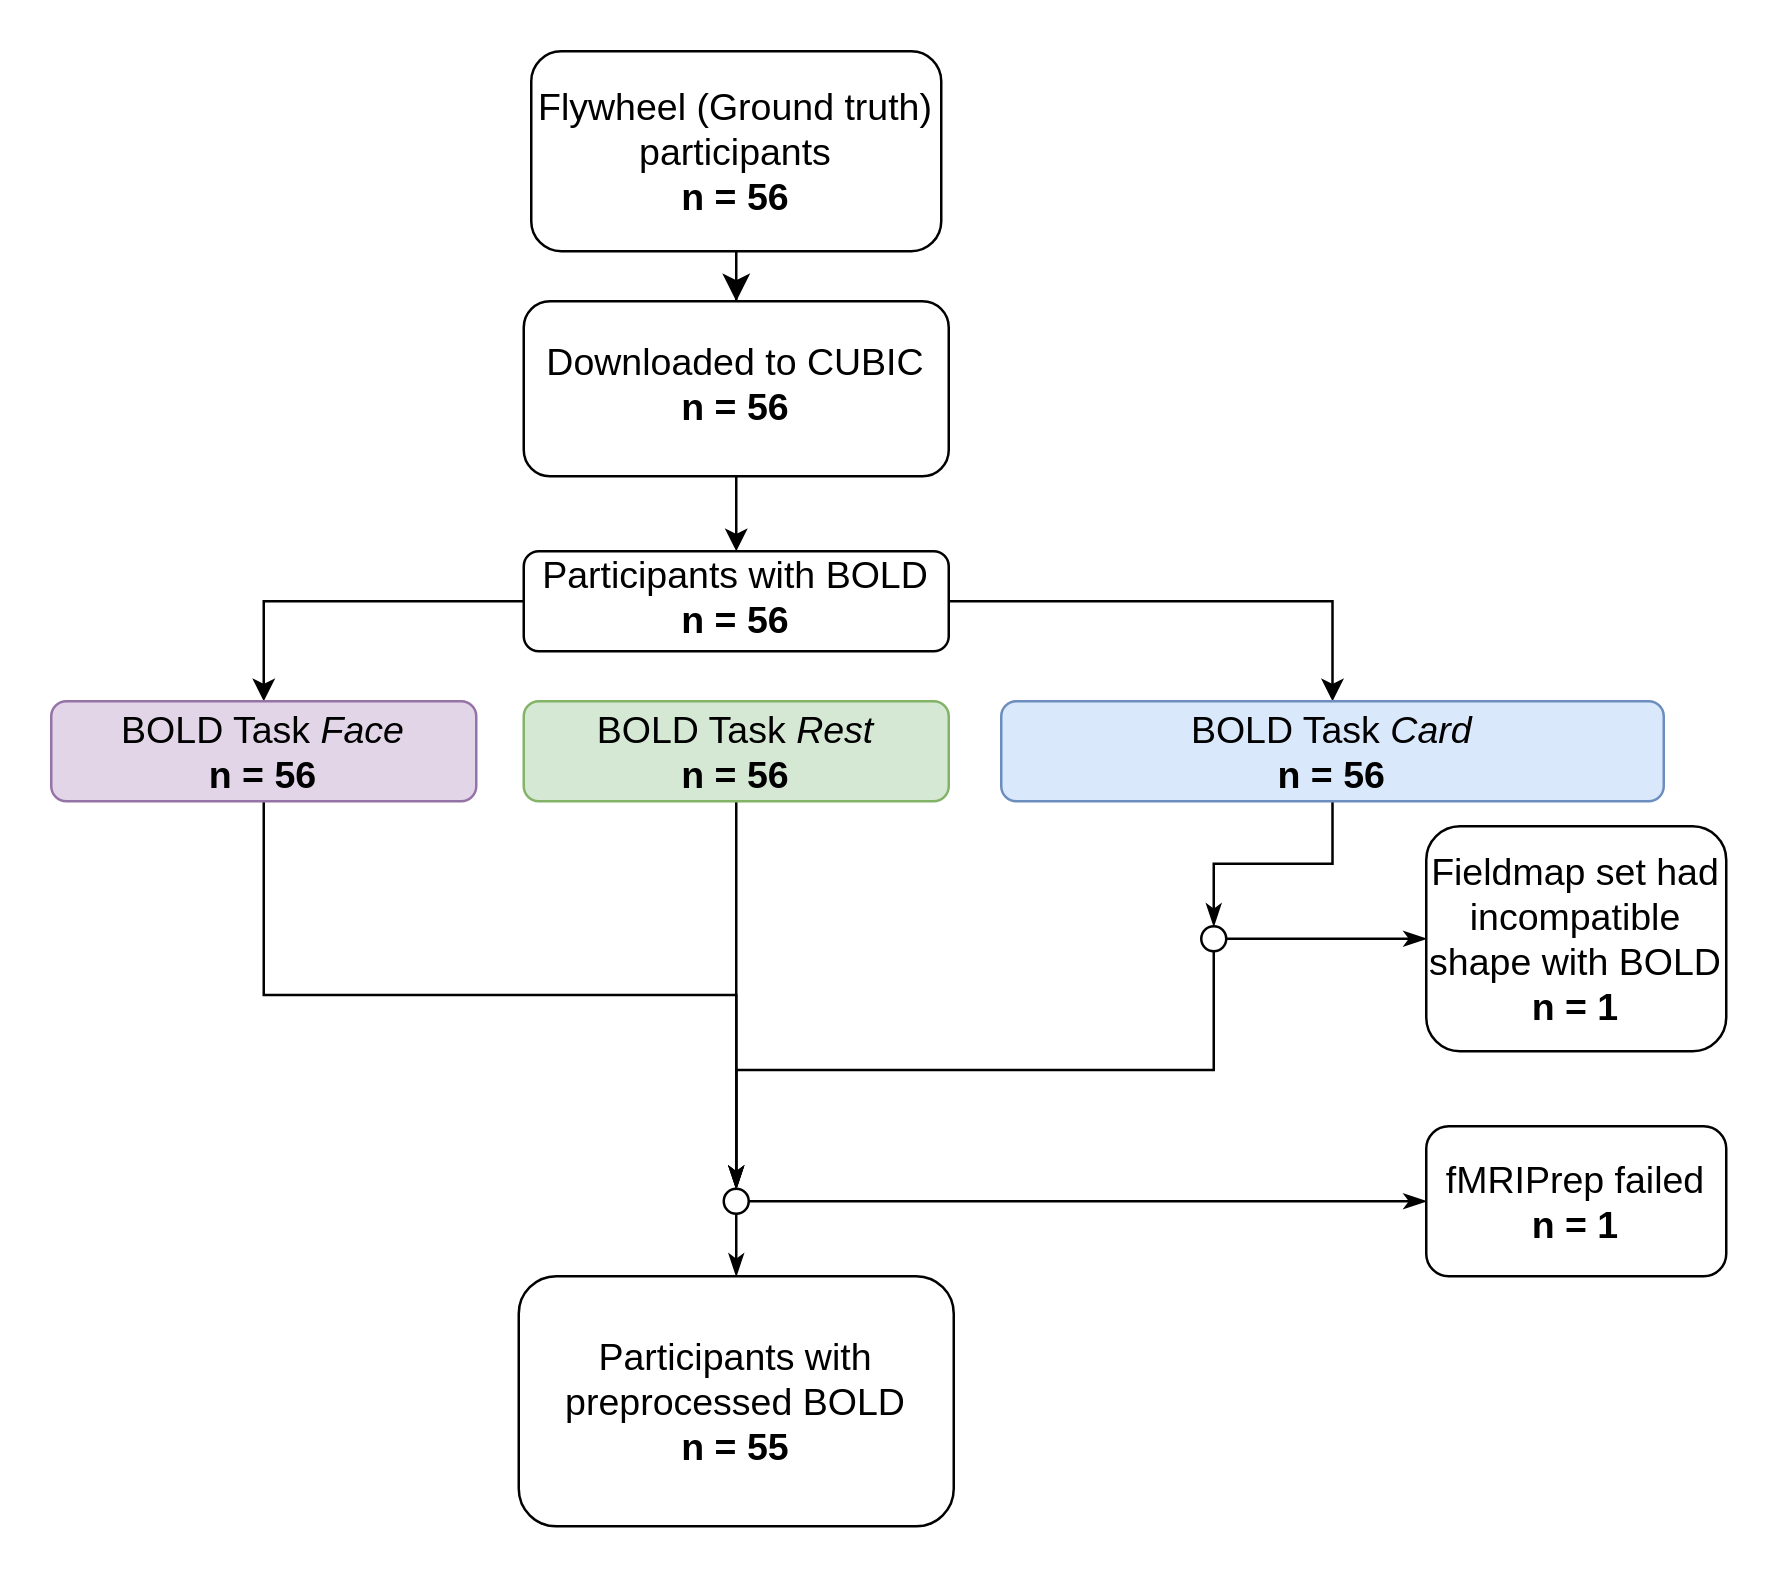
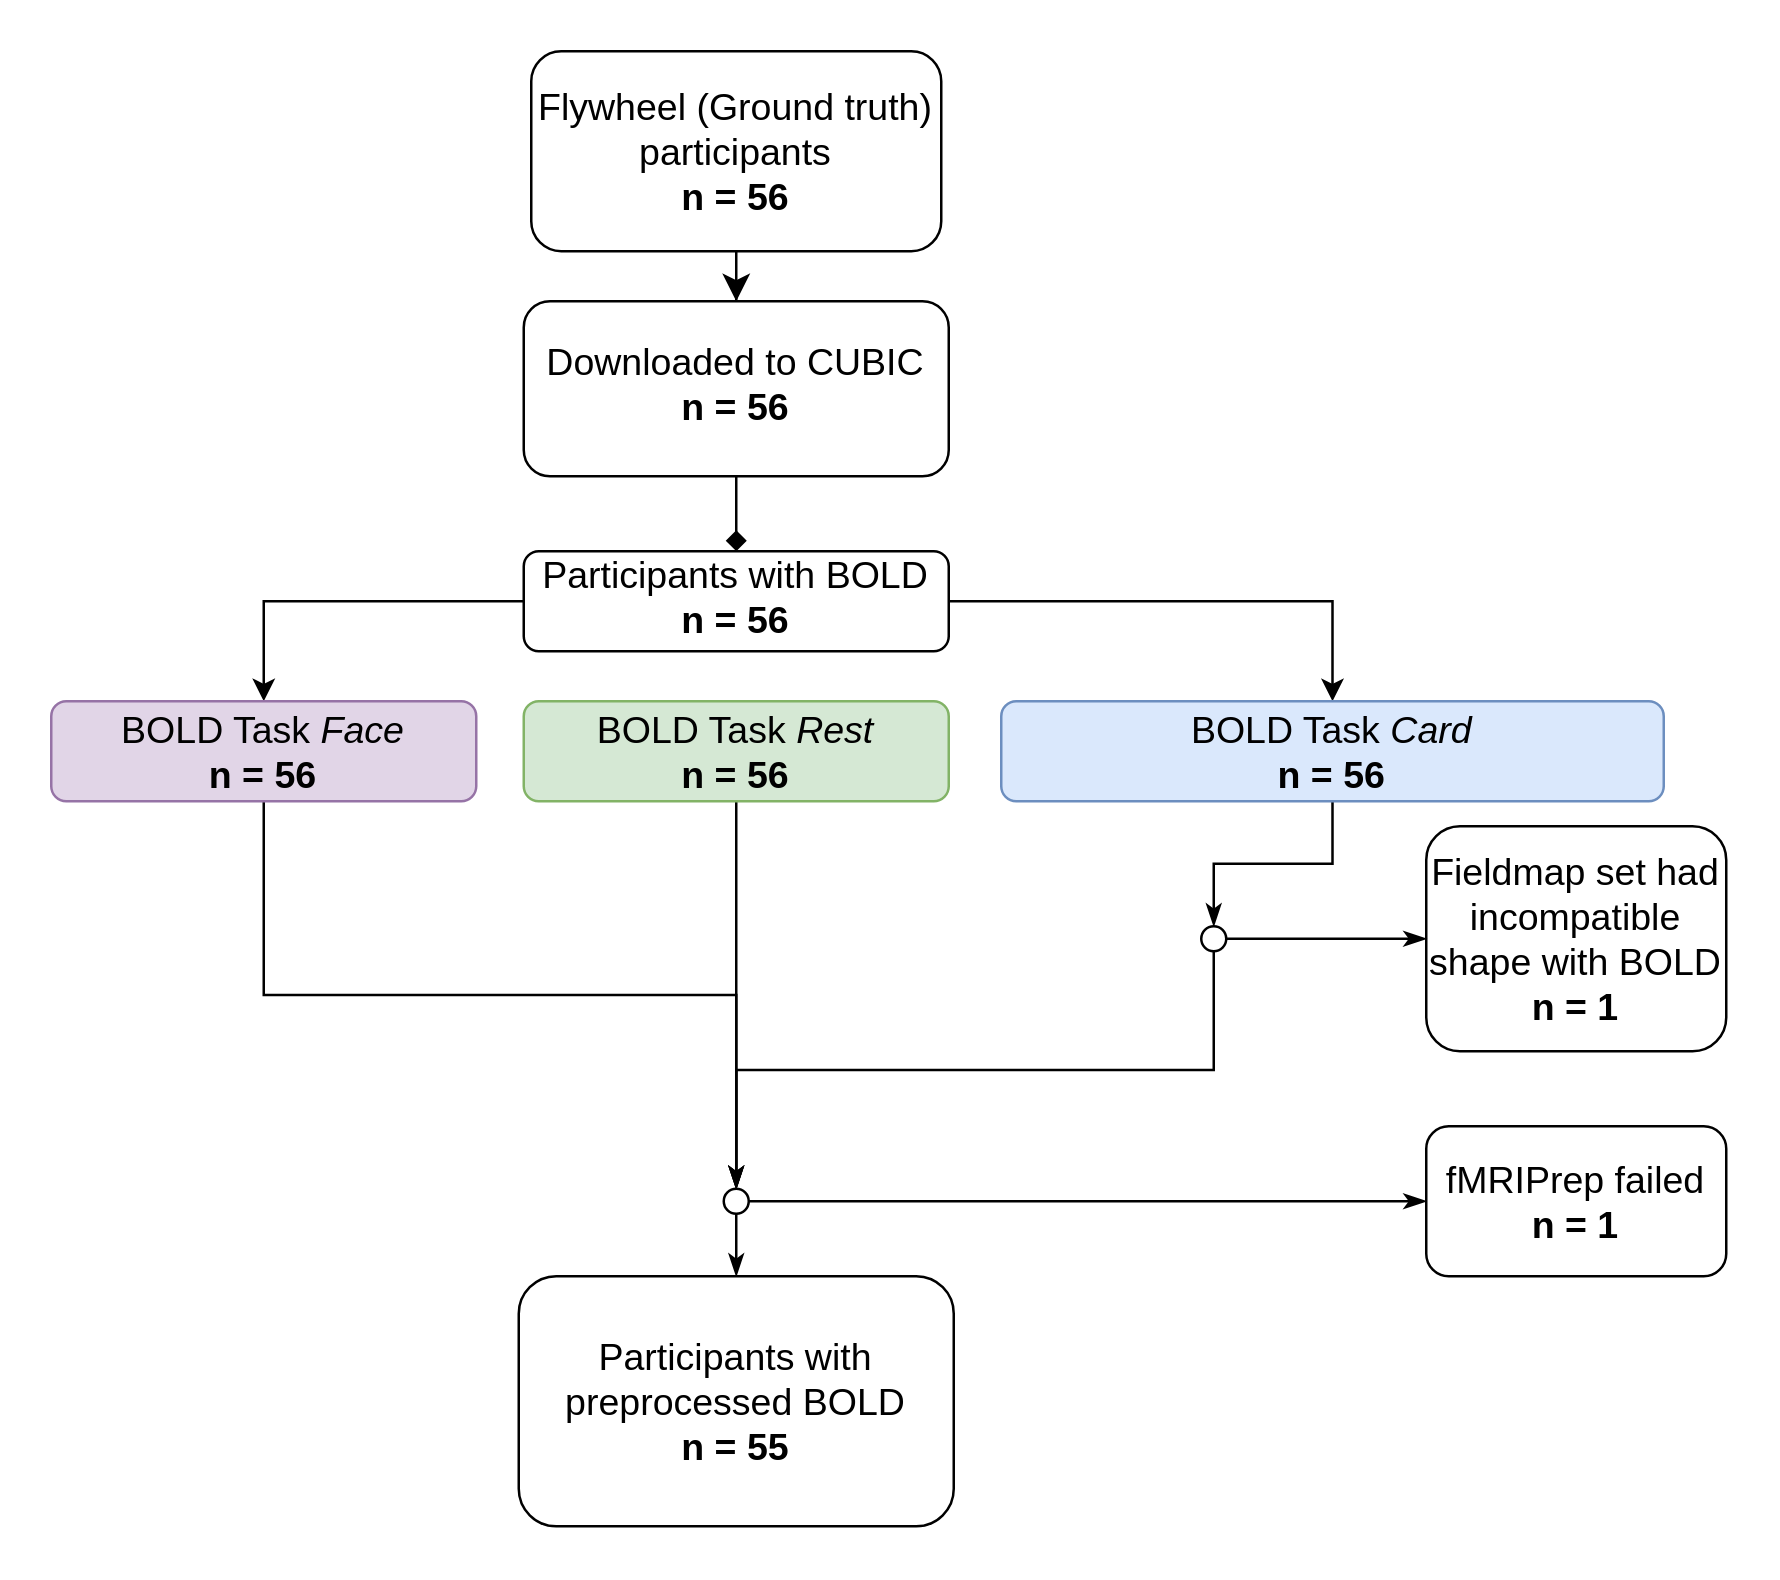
(736, 532) -> (736, 531)
